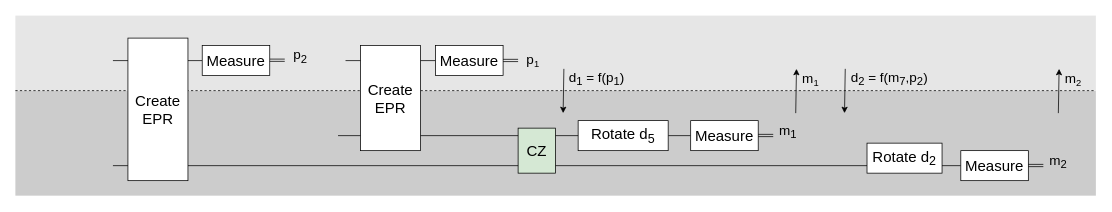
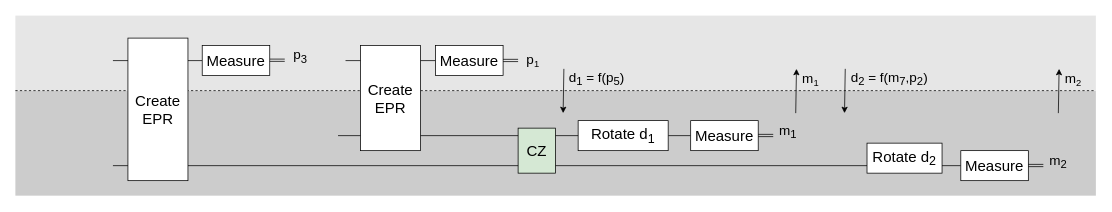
(300, 57) -> (300, 57)
(597, 79) -> (597, 79)
(623, 135) -> (623, 135)
